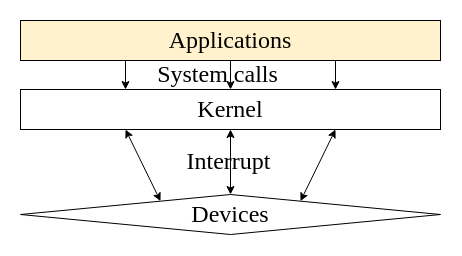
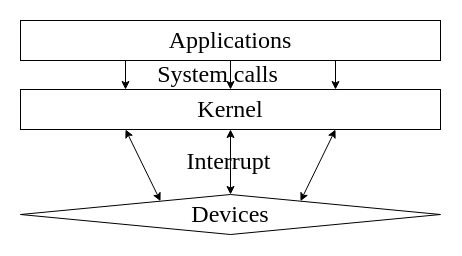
(231, 41) -> (231, 41)
